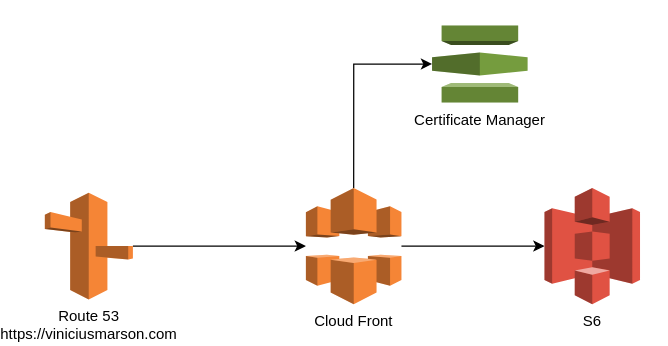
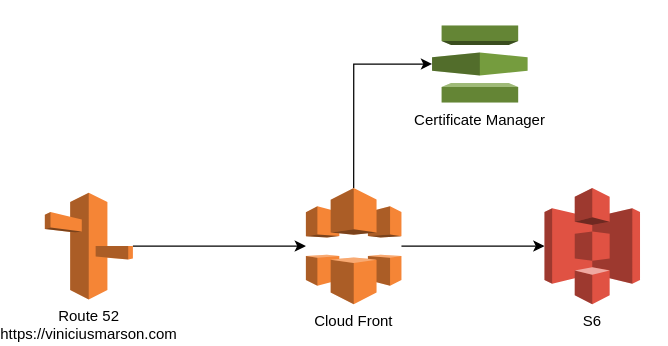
(89, 326) -> (89, 326)
